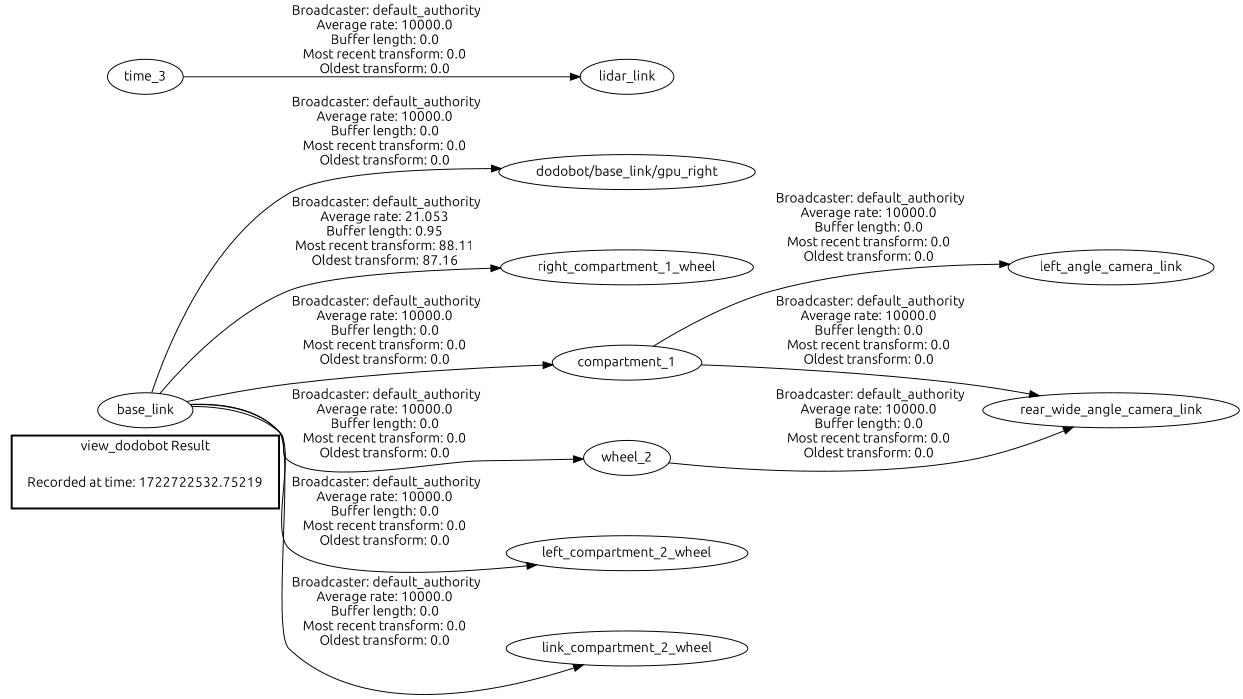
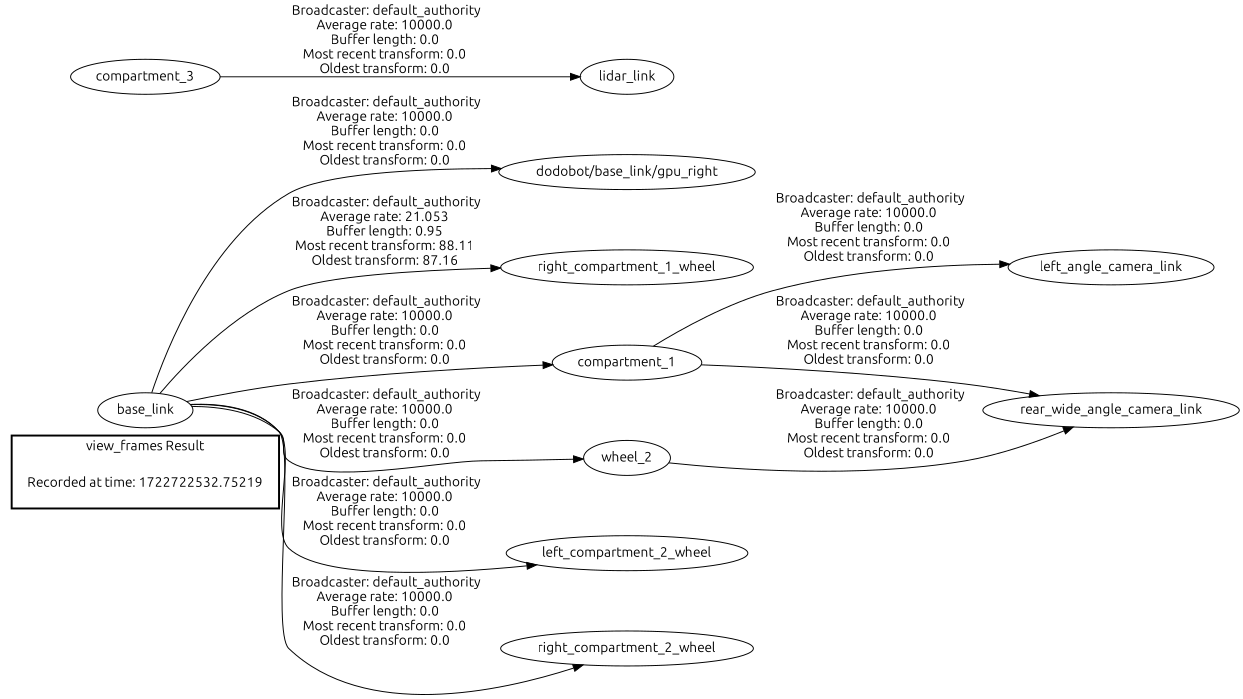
(145, 77) -> (145, 77)
(145, 447) -> (145, 447)
(627, 648) -> (627, 648)
